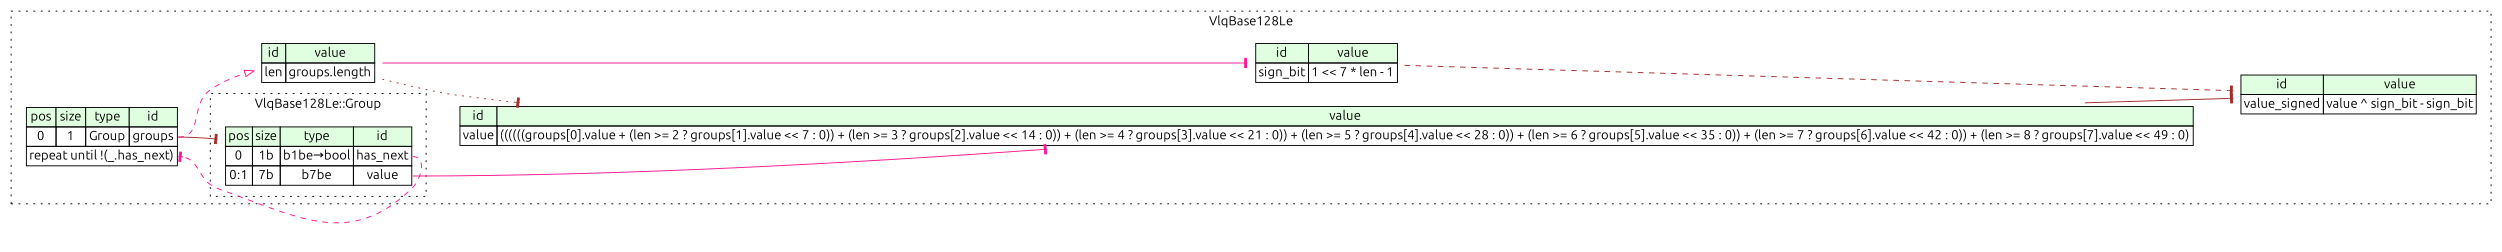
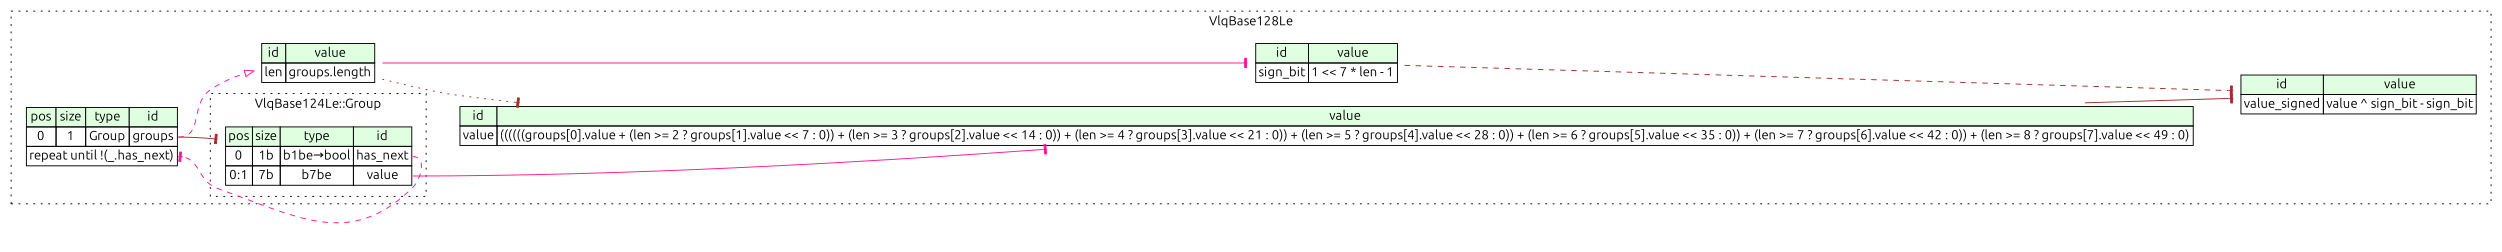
(318, 104) -> (318, 104)
